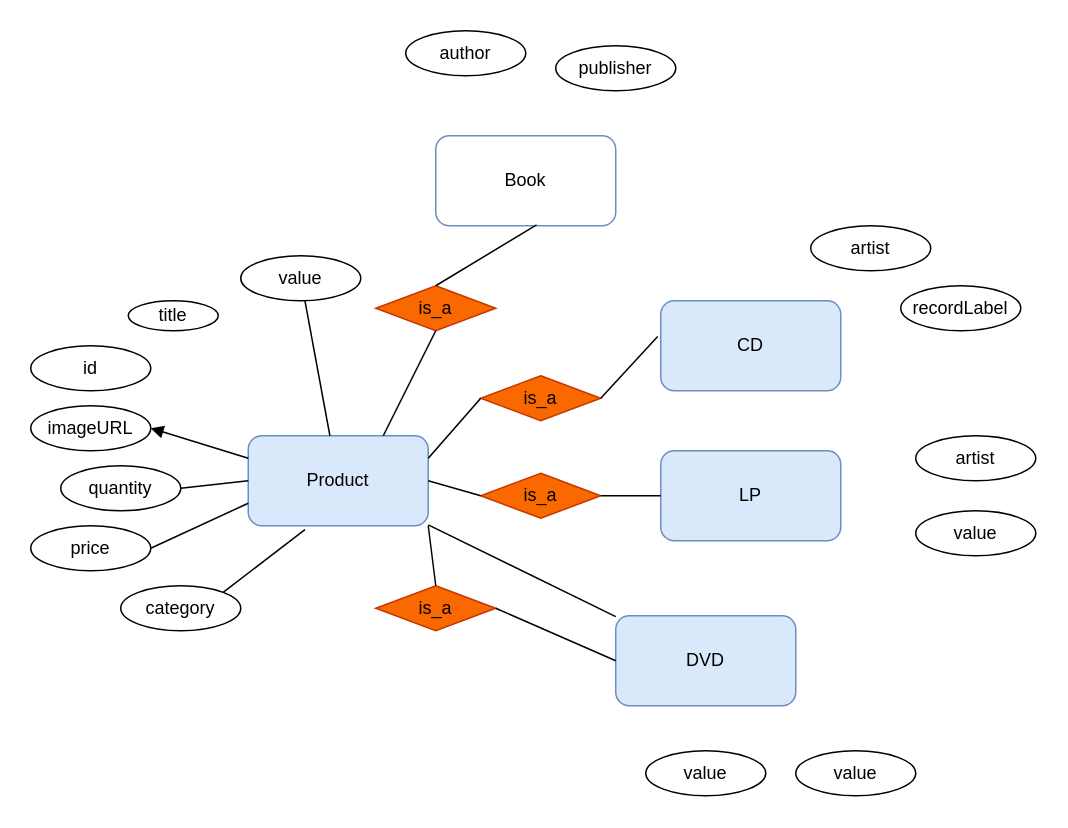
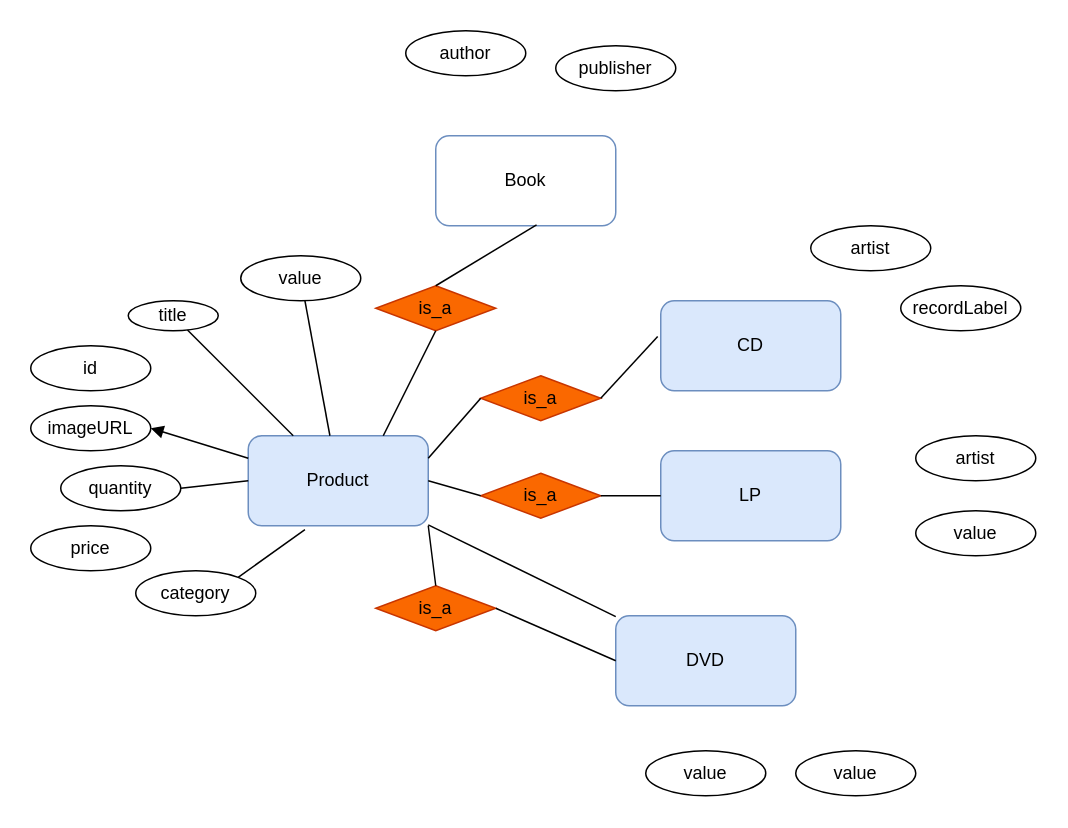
none -> (241, 383)
(200, 526) -> none
(181, 608) -> (196, 593)
